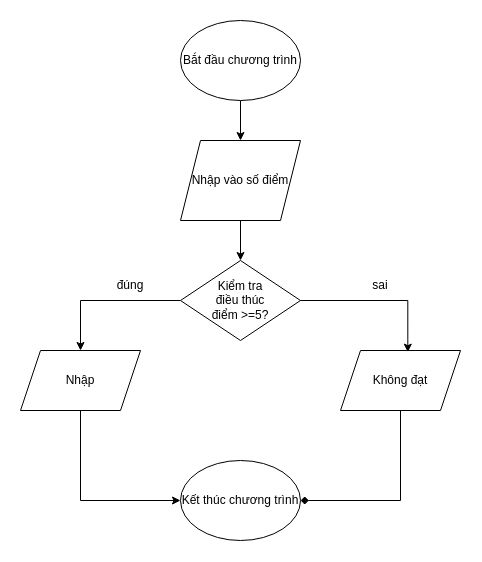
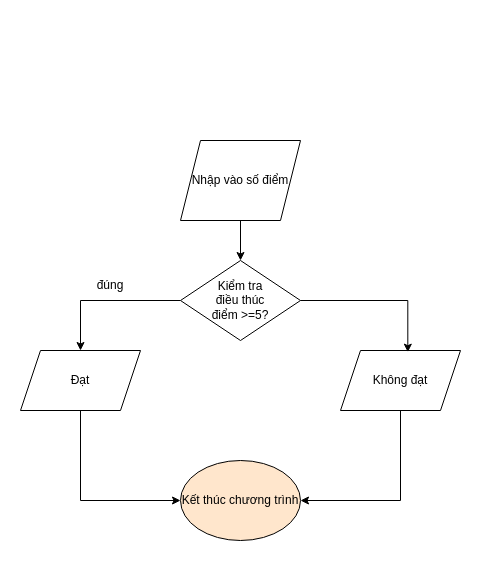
(241, 61) -> none
(241, 117) -> none
(131, 286) -> (111, 286)
(381, 286) -> none
(81, 381) -> (81, 381)
(241, 501) -> (241, 501)
(309, 501) -> (308, 501)
